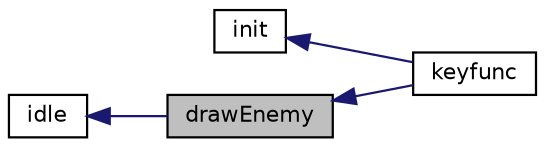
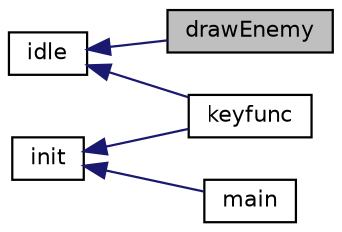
(384, 91) -> (149, 85)
none -> (250, 201)
